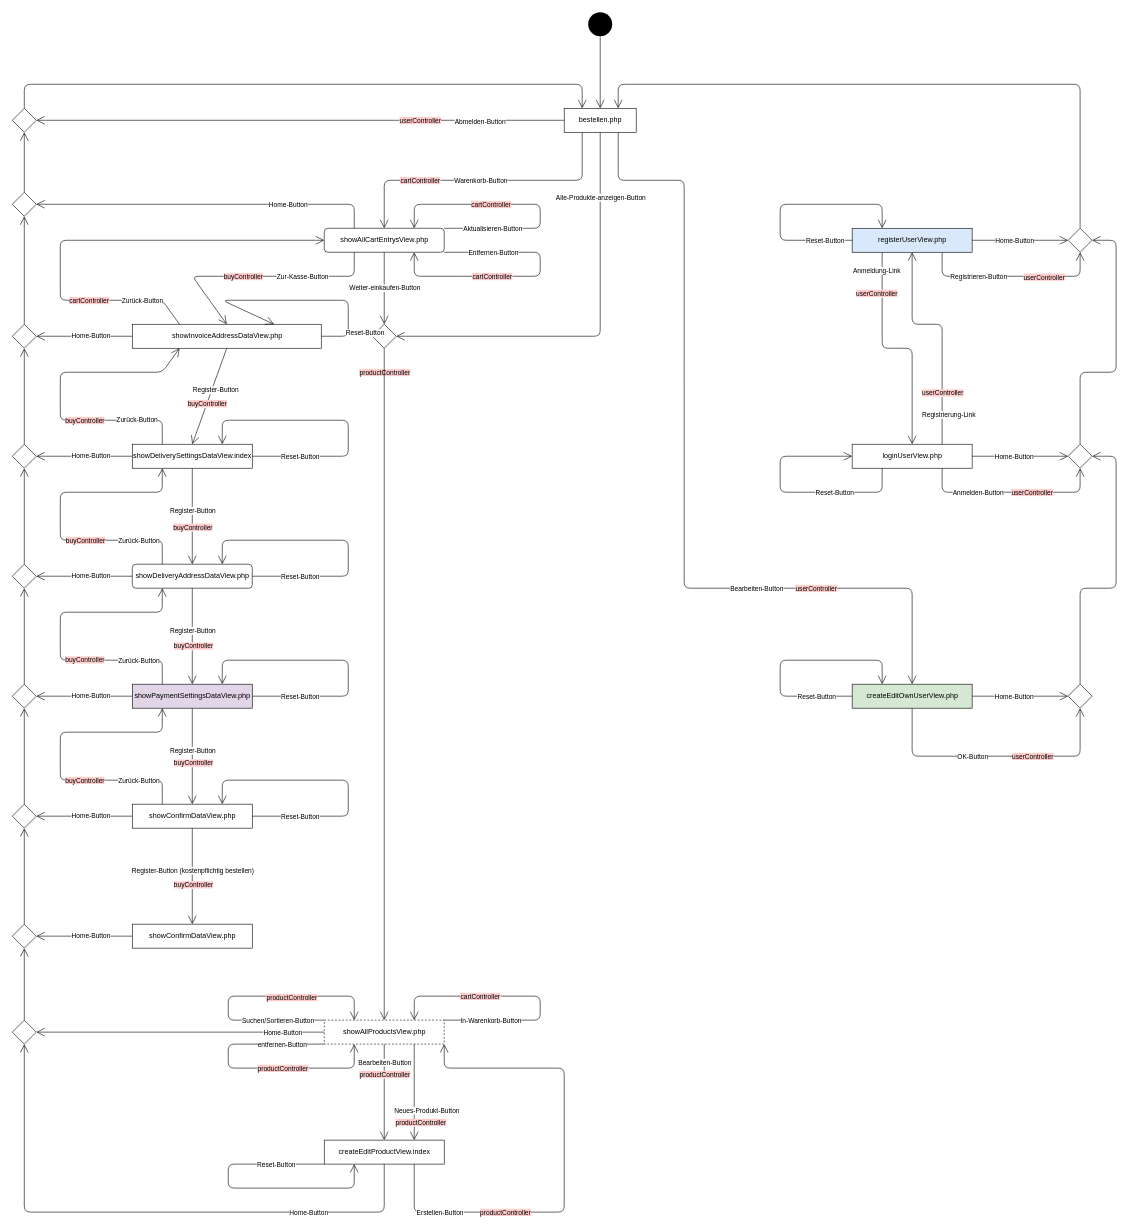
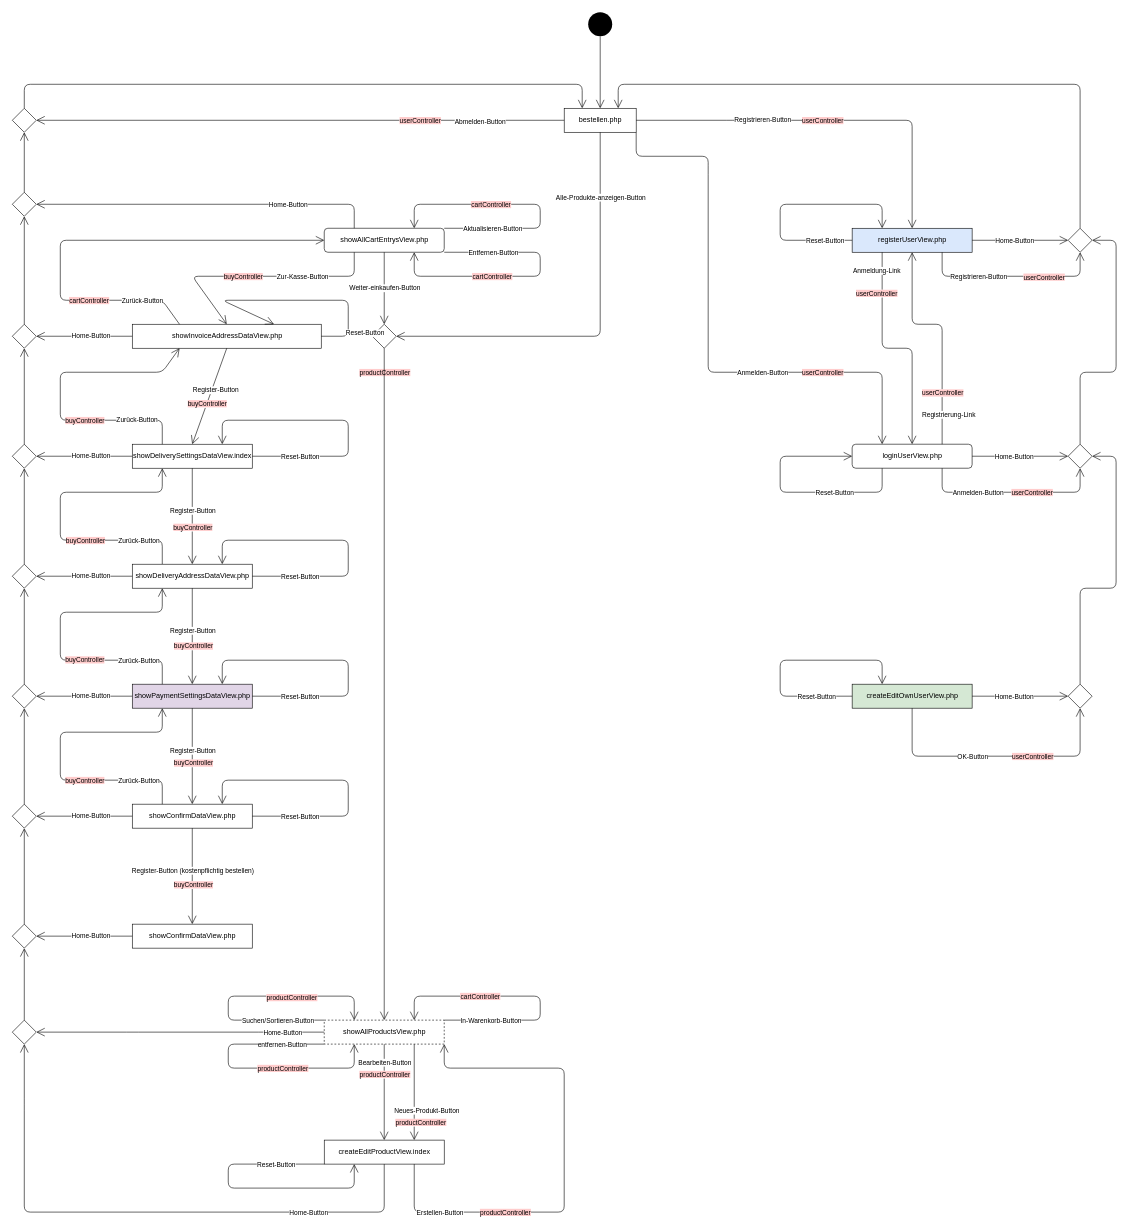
none -> (776, 120)
none -> (668, 156)
(484, 180) -> none
(684, 444) -> none
(912, 456) -> (912, 456)
(192, 576) -> (192, 576)
